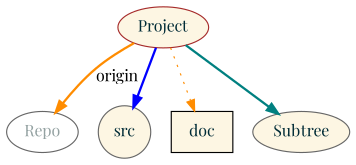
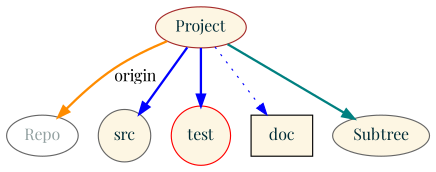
(181, 74) -> (237, 76)
none -> (201, 136)
